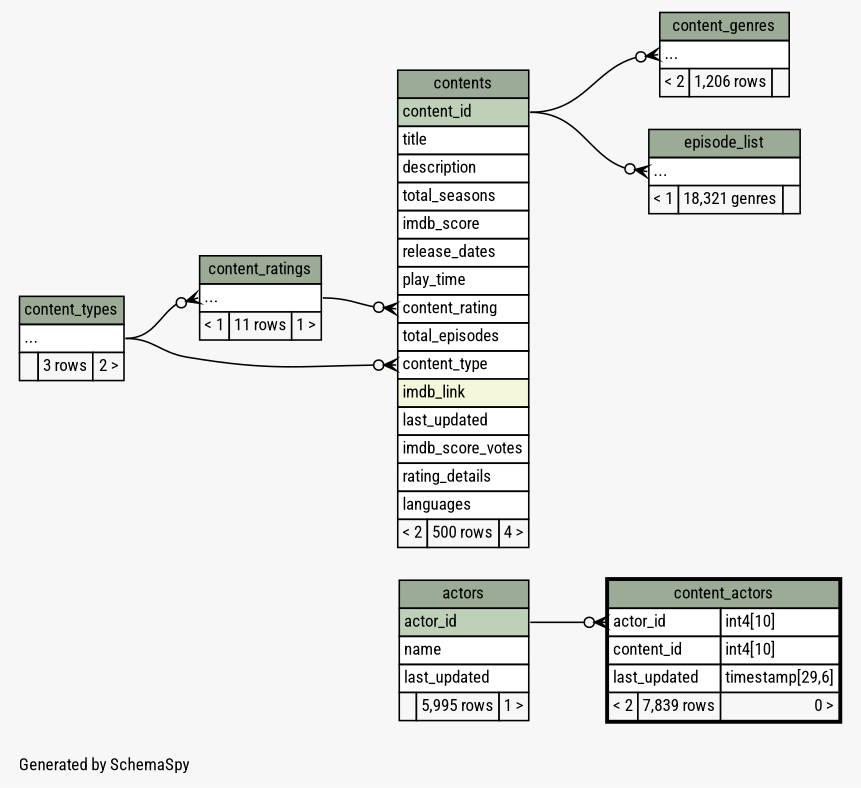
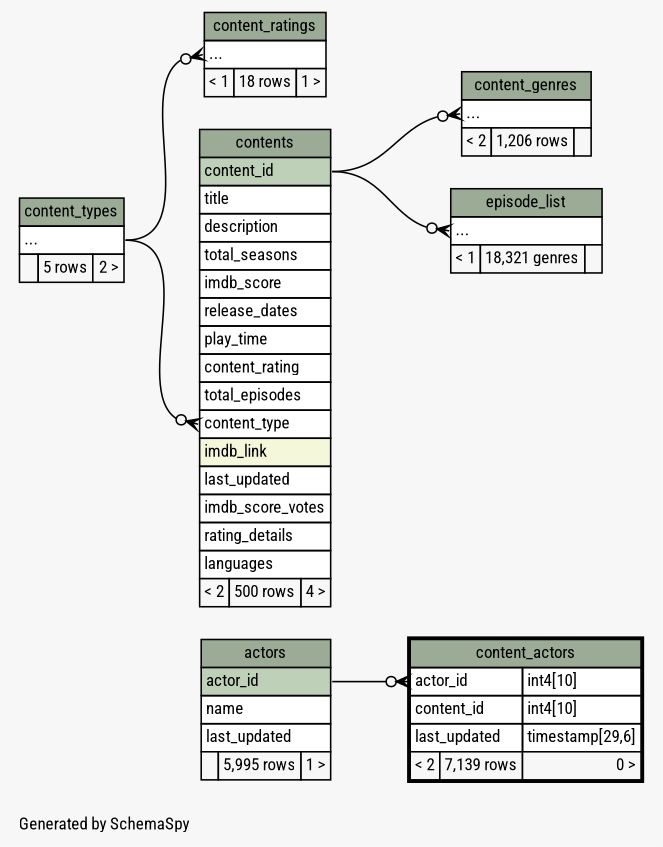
(348, 301) -> none
(260, 325) -> (265, 82)
(66, 366) -> (66, 267)
(679, 706) -> (481, 765)
